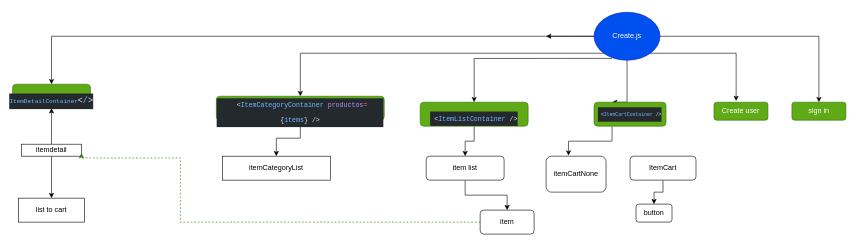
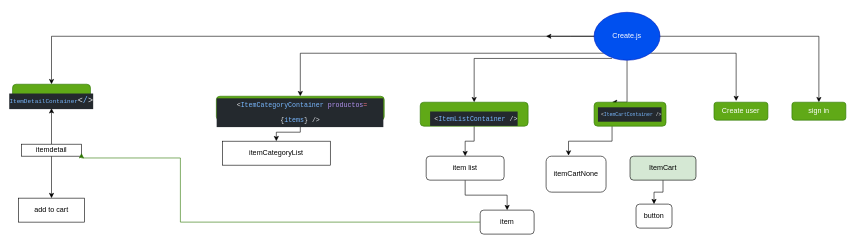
(276, 168) -> (276, 153)
(663, 168) -> (663, 168)
(51, 210) -> (51, 210)
(654, 213) -> (654, 216)
(248, 222) -> (248, 222)
